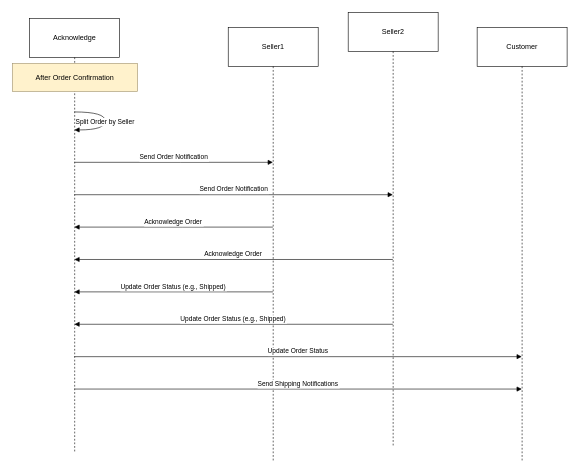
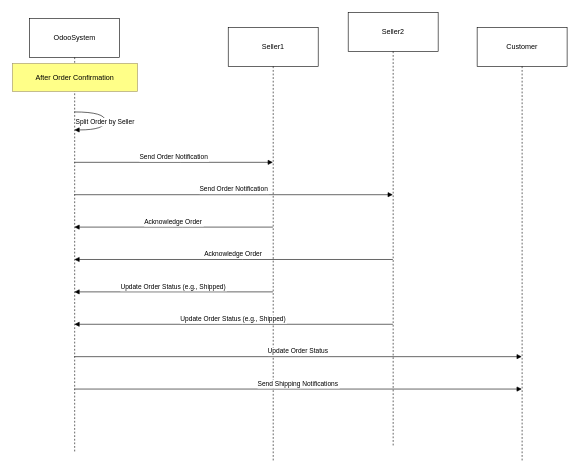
(75, 38) -> (75, 38)
(75, 77) -> (75, 77)
